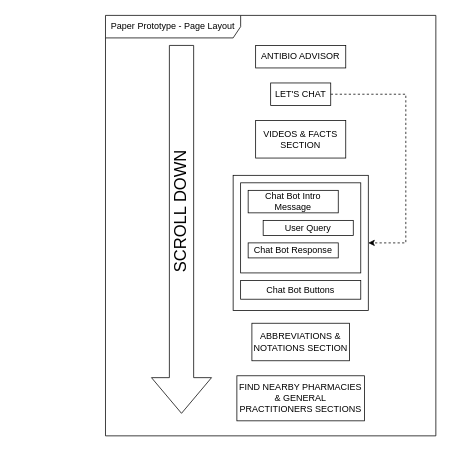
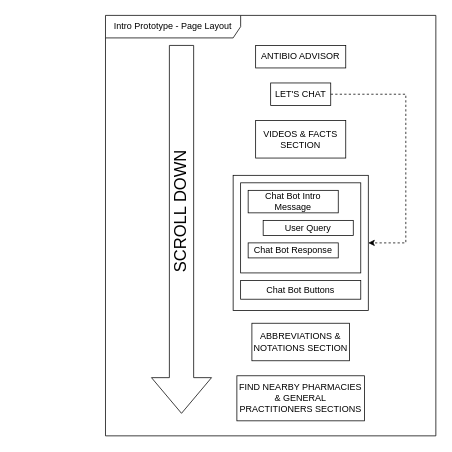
(173, 27) -> (173, 27)
